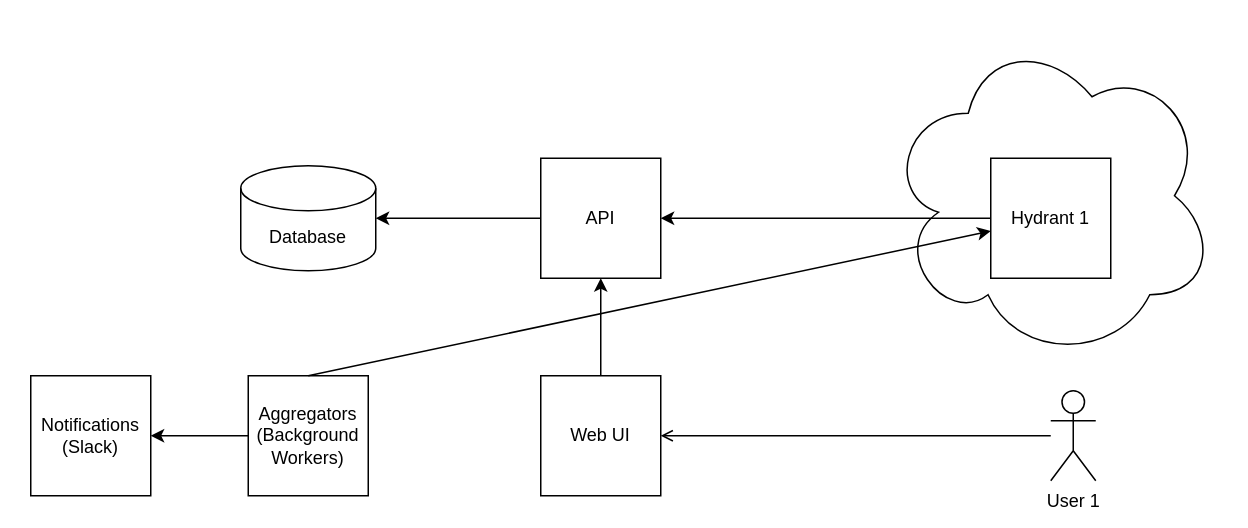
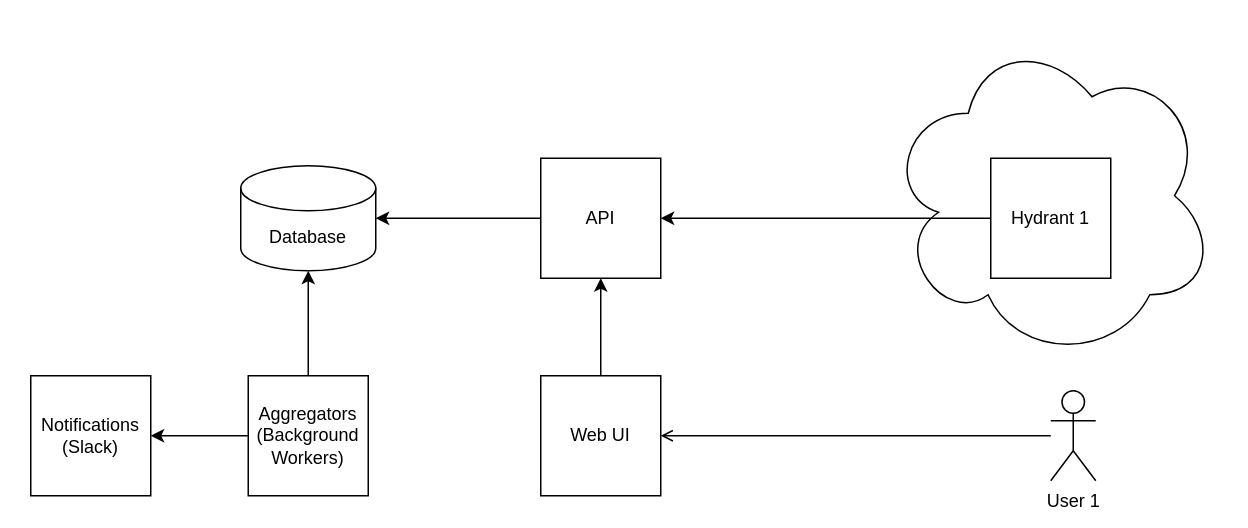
(645, 304) -> (308, 329)
